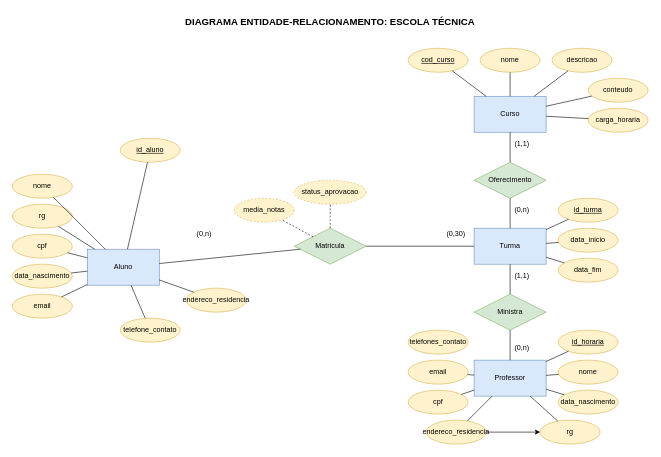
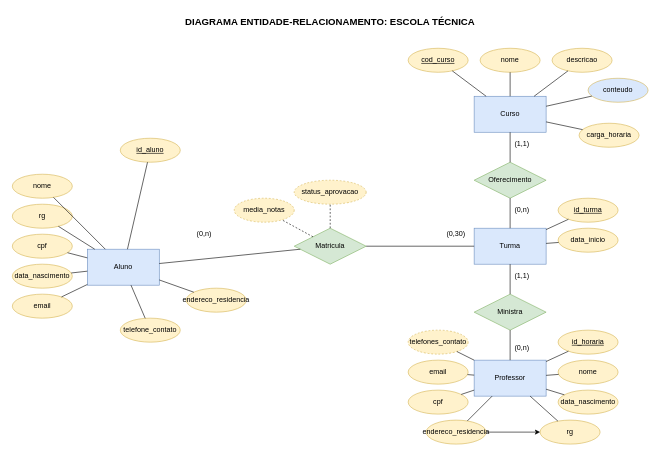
(618, 90) -> (618, 90)
(618, 120) -> (609, 135)
(555, 260) -> none
(588, 270) -> none
(438, 342) -> (438, 342)
none -> (466, 356)
